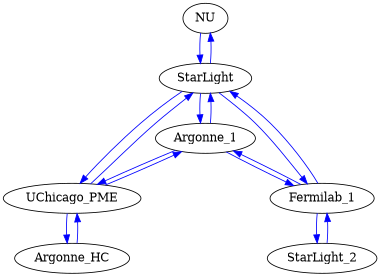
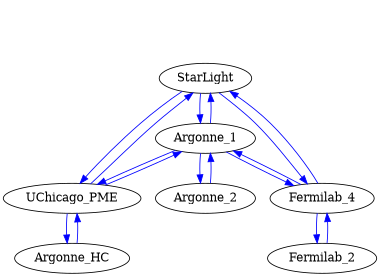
(205, 18) -> none
none -> (205, 198)
(322, 198) -> (322, 198)
(322, 258) -> (322, 258)
